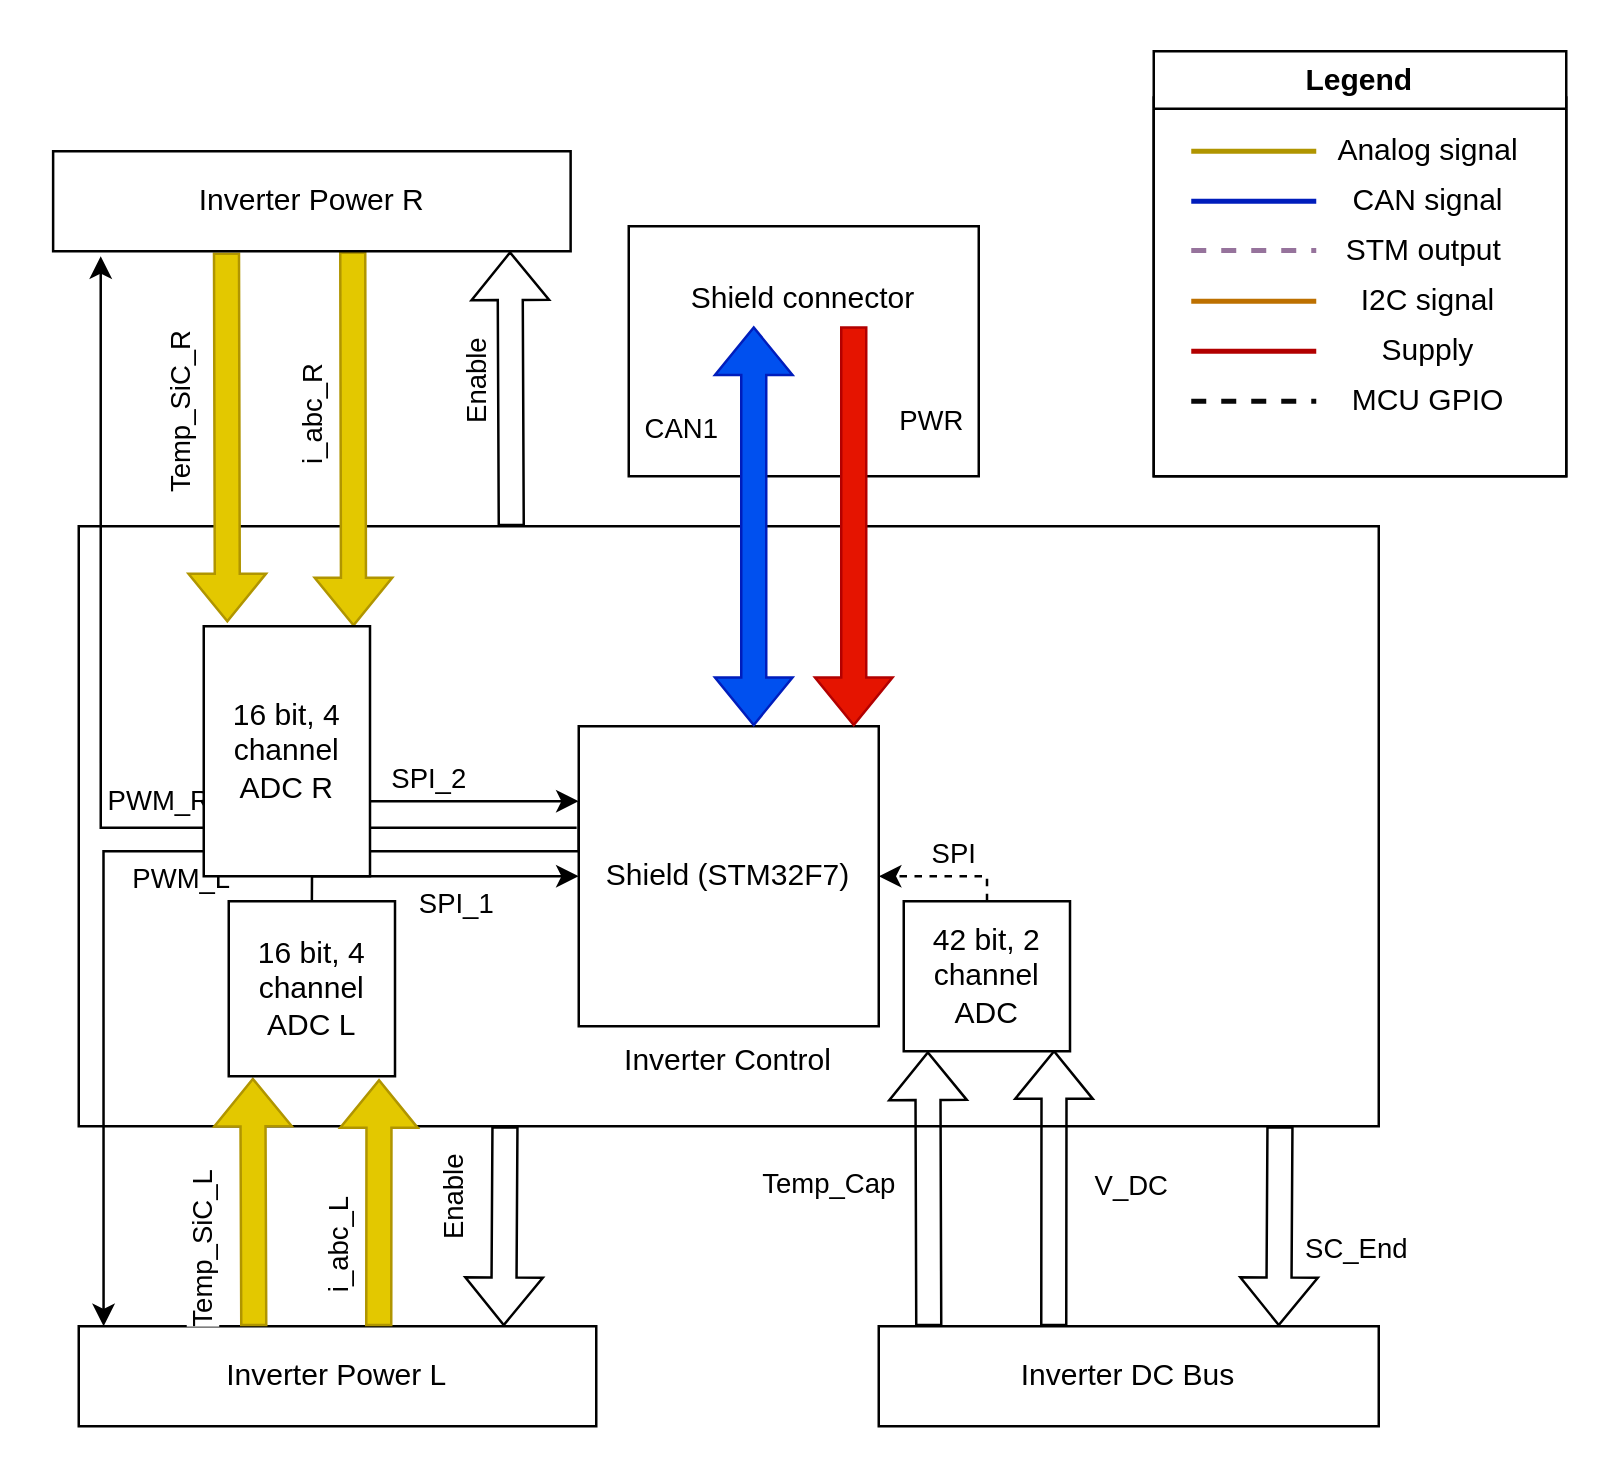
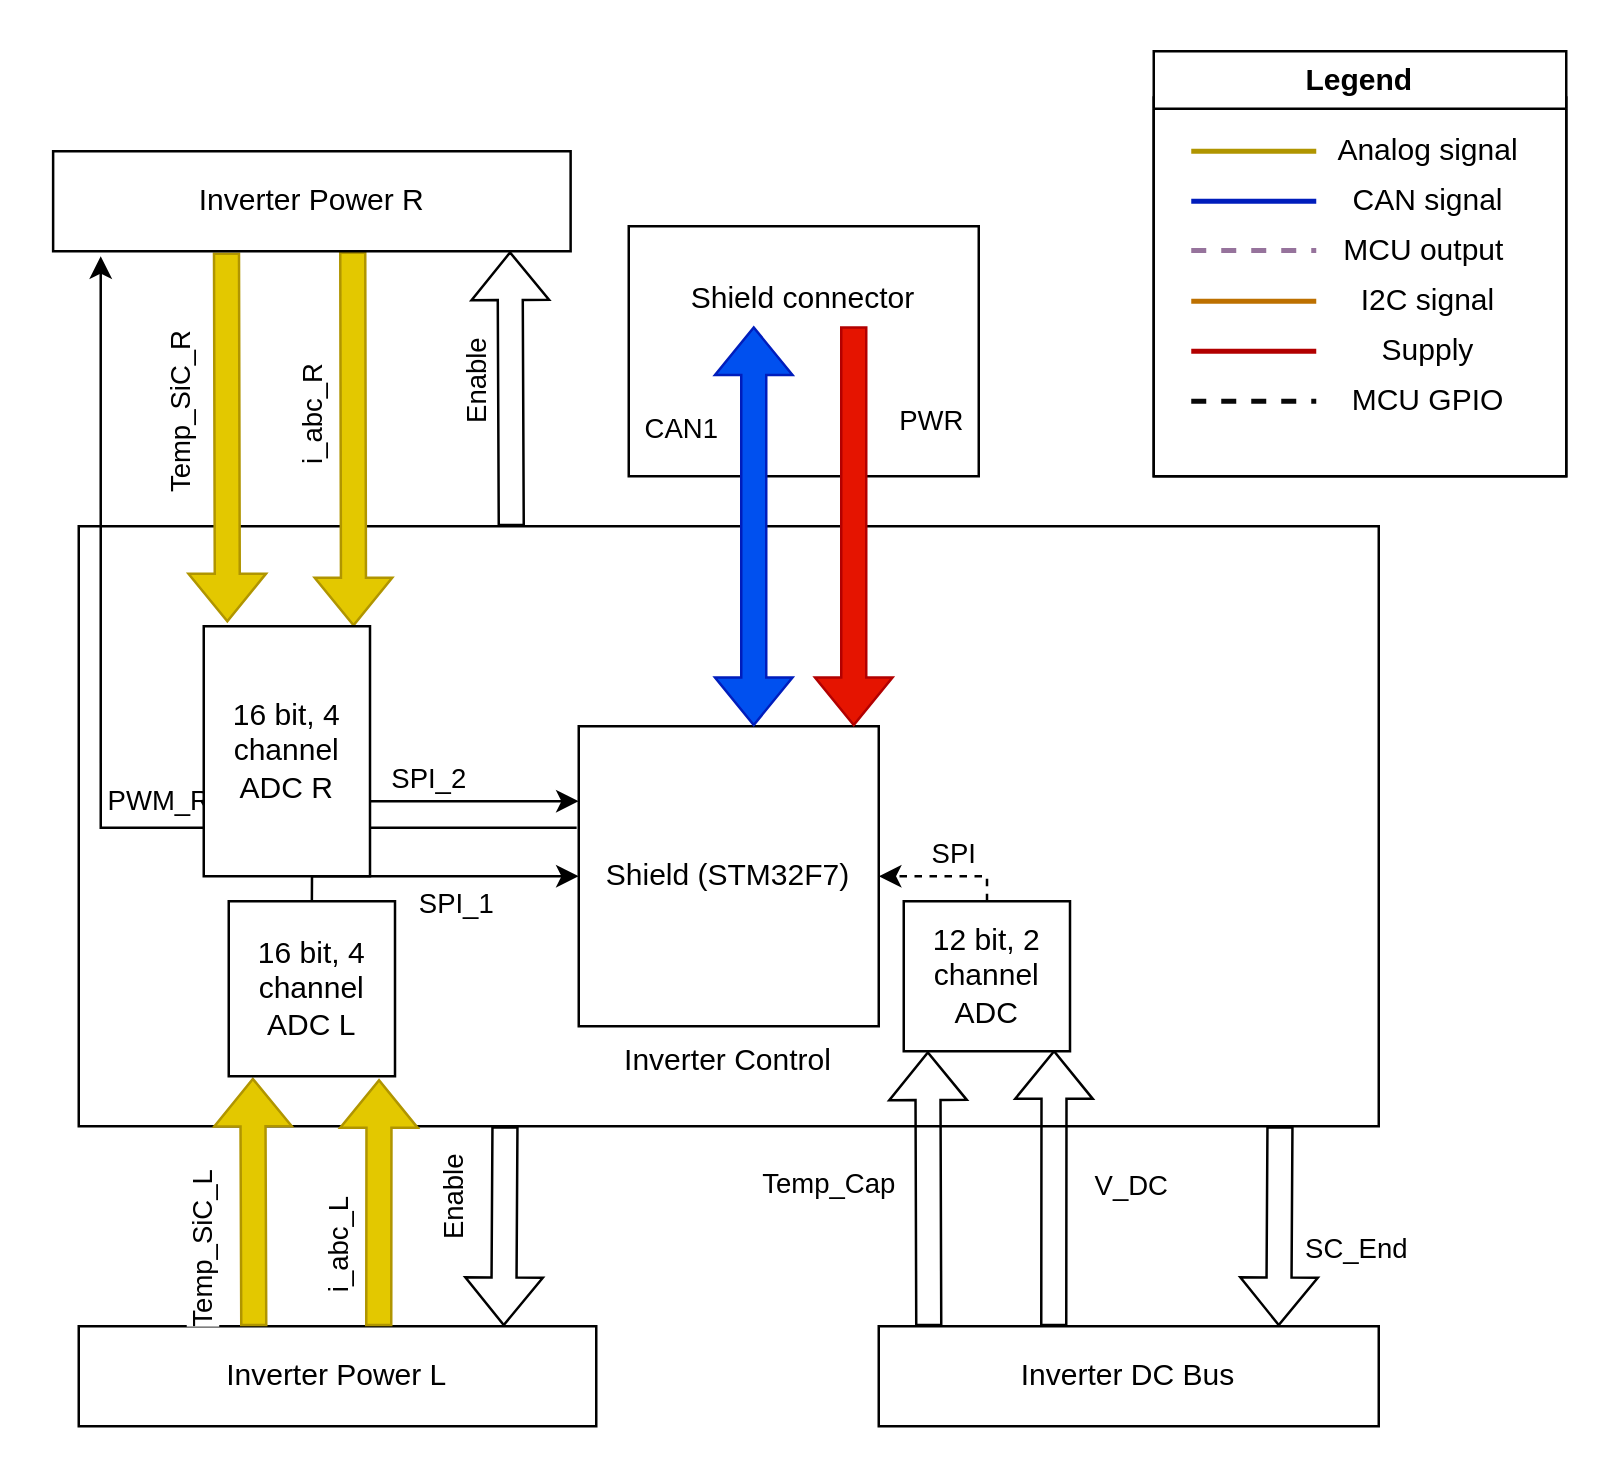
(1429, 251) -> (1429, 251)
(988, 976) -> (988, 976)
(104, 1031) -> none
